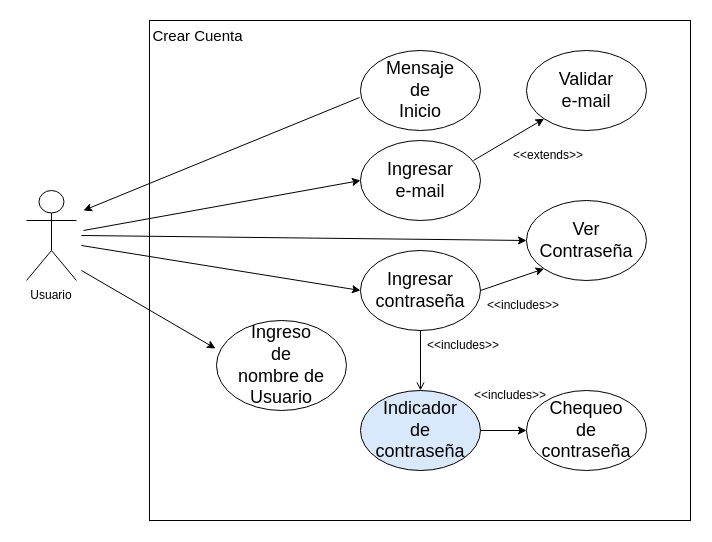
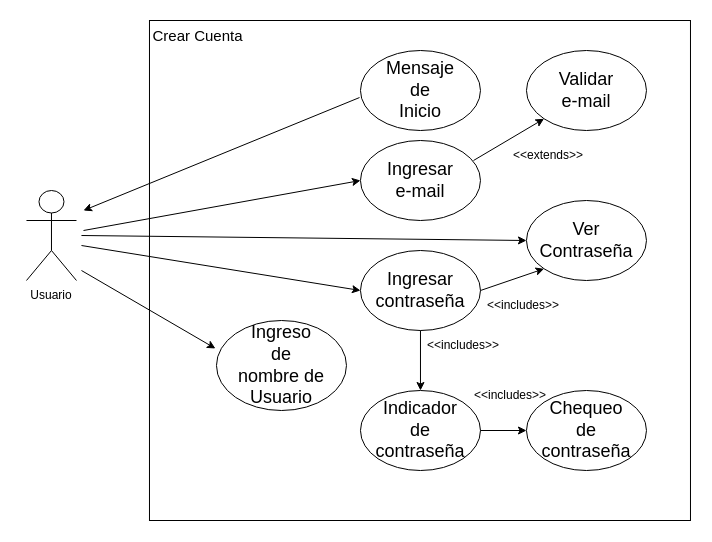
(420, 384) -> (420, 382)
(420, 431) -> (420, 431)
